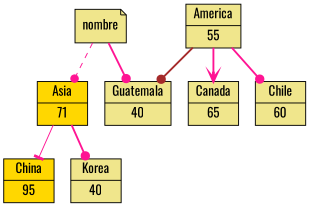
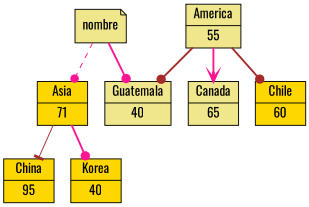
(244, 62) -> (244, 62)
(281, 103) -> (281, 103)
(47, 140) -> (47, 140)
(96, 181) -> (96, 181)
